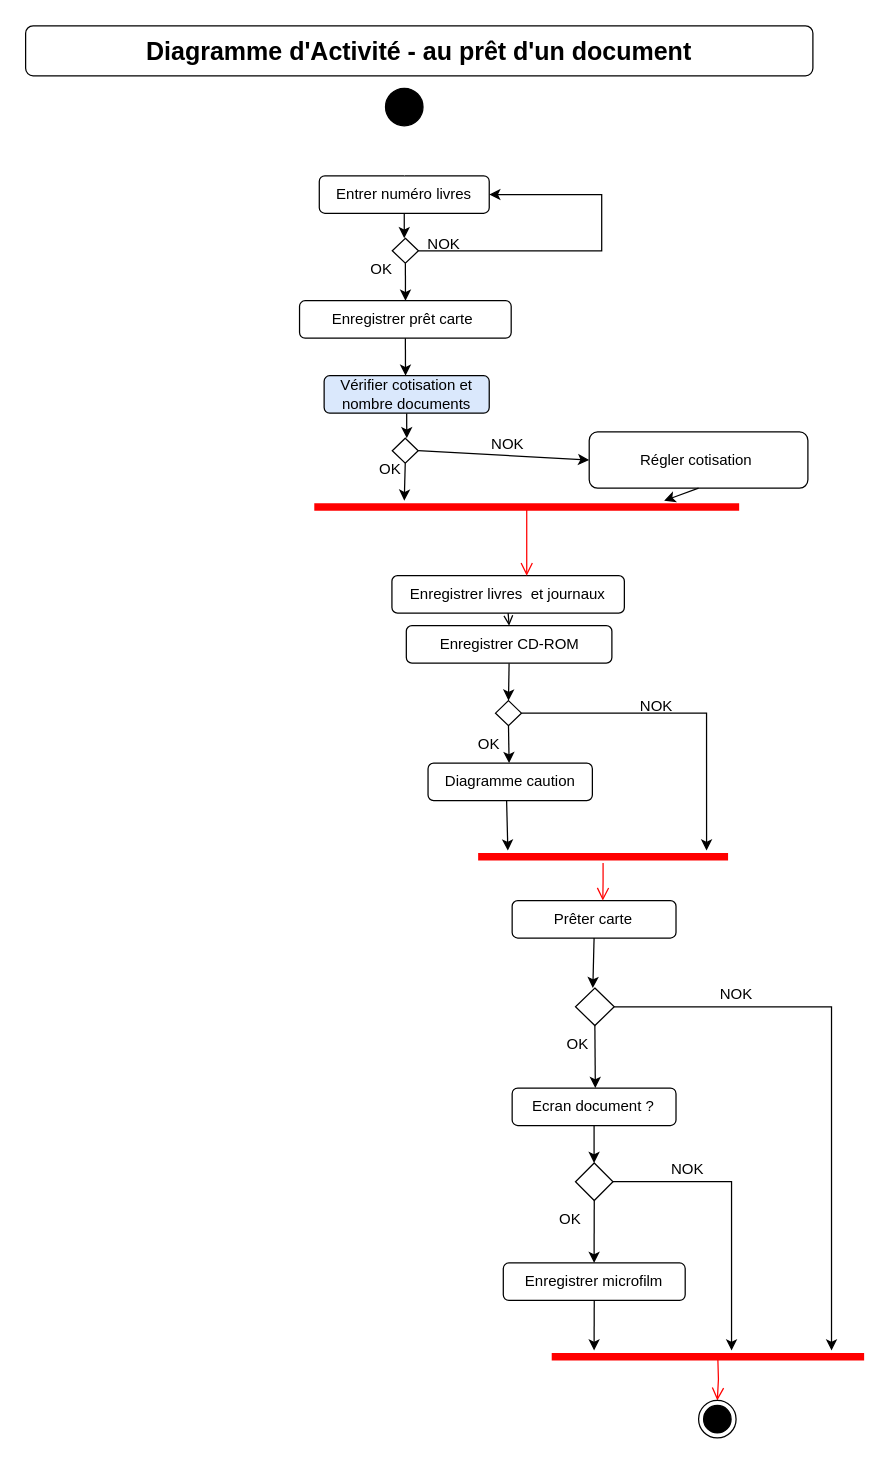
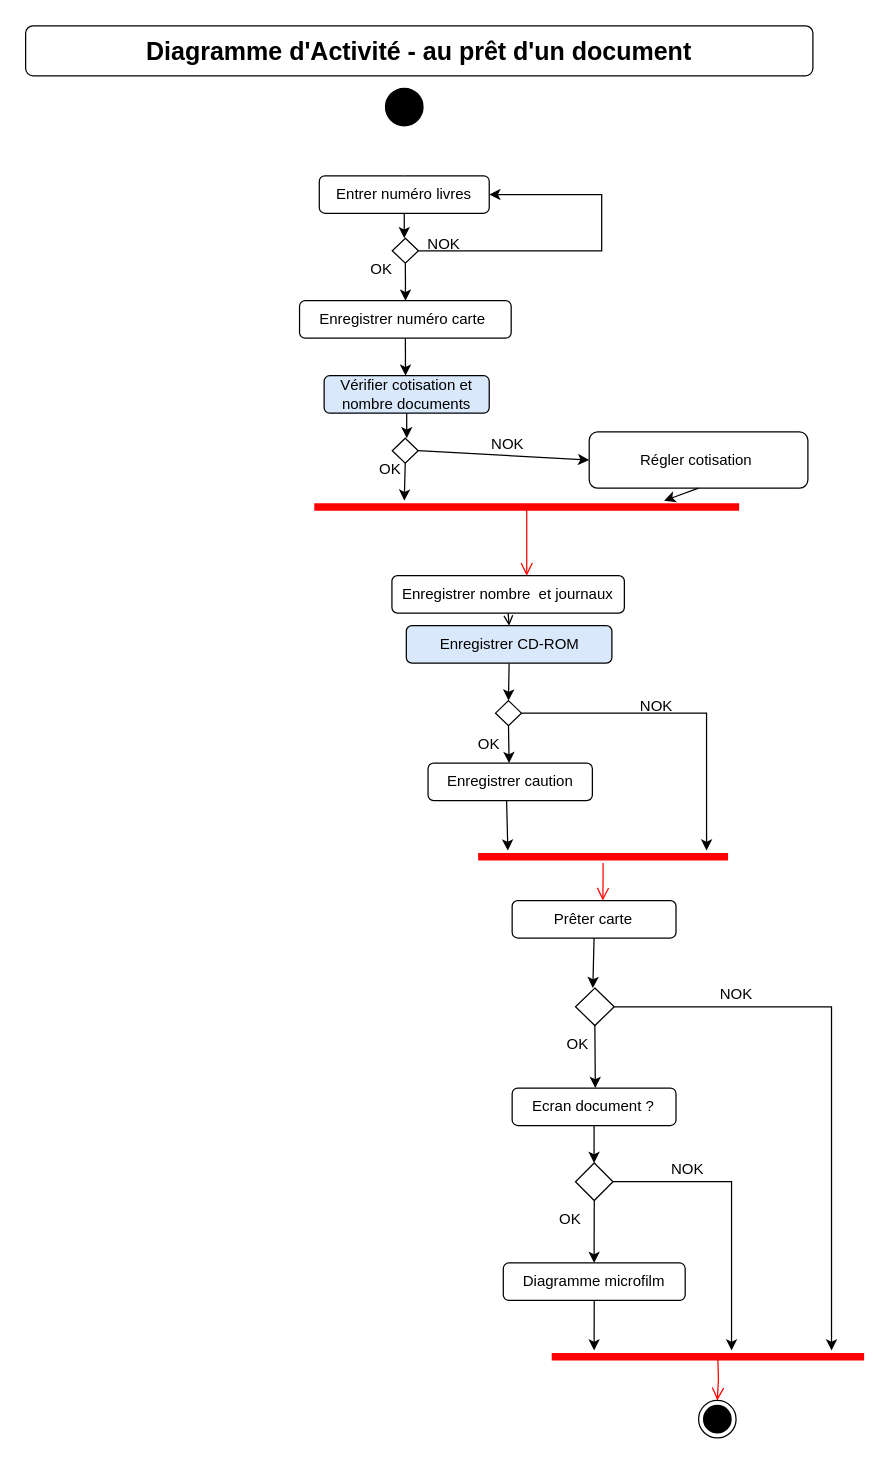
(405, 319) -> (405, 319)
(508, 594) -> (508, 594)
(509, 644) -> (509, 644)
(511, 782) -> (511, 782)
(594, 1282) -> (594, 1282)
